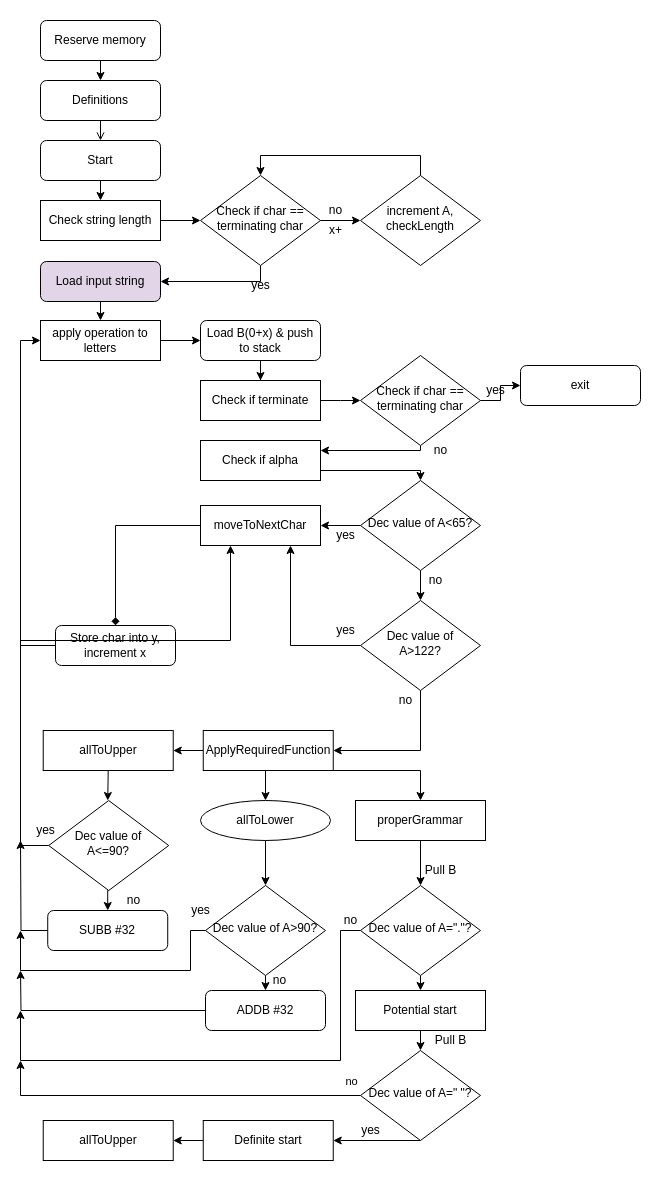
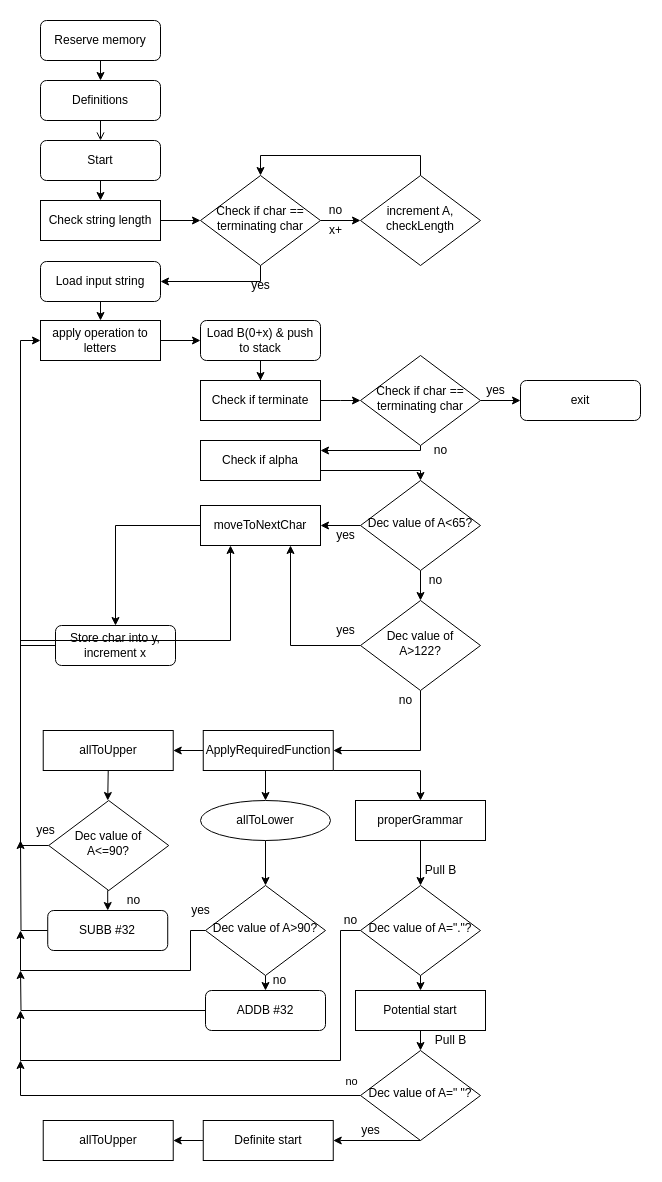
(101, 282) -> (101, 282)
(581, 386) -> (581, 401)
(116, 616) -> (116, 617)
